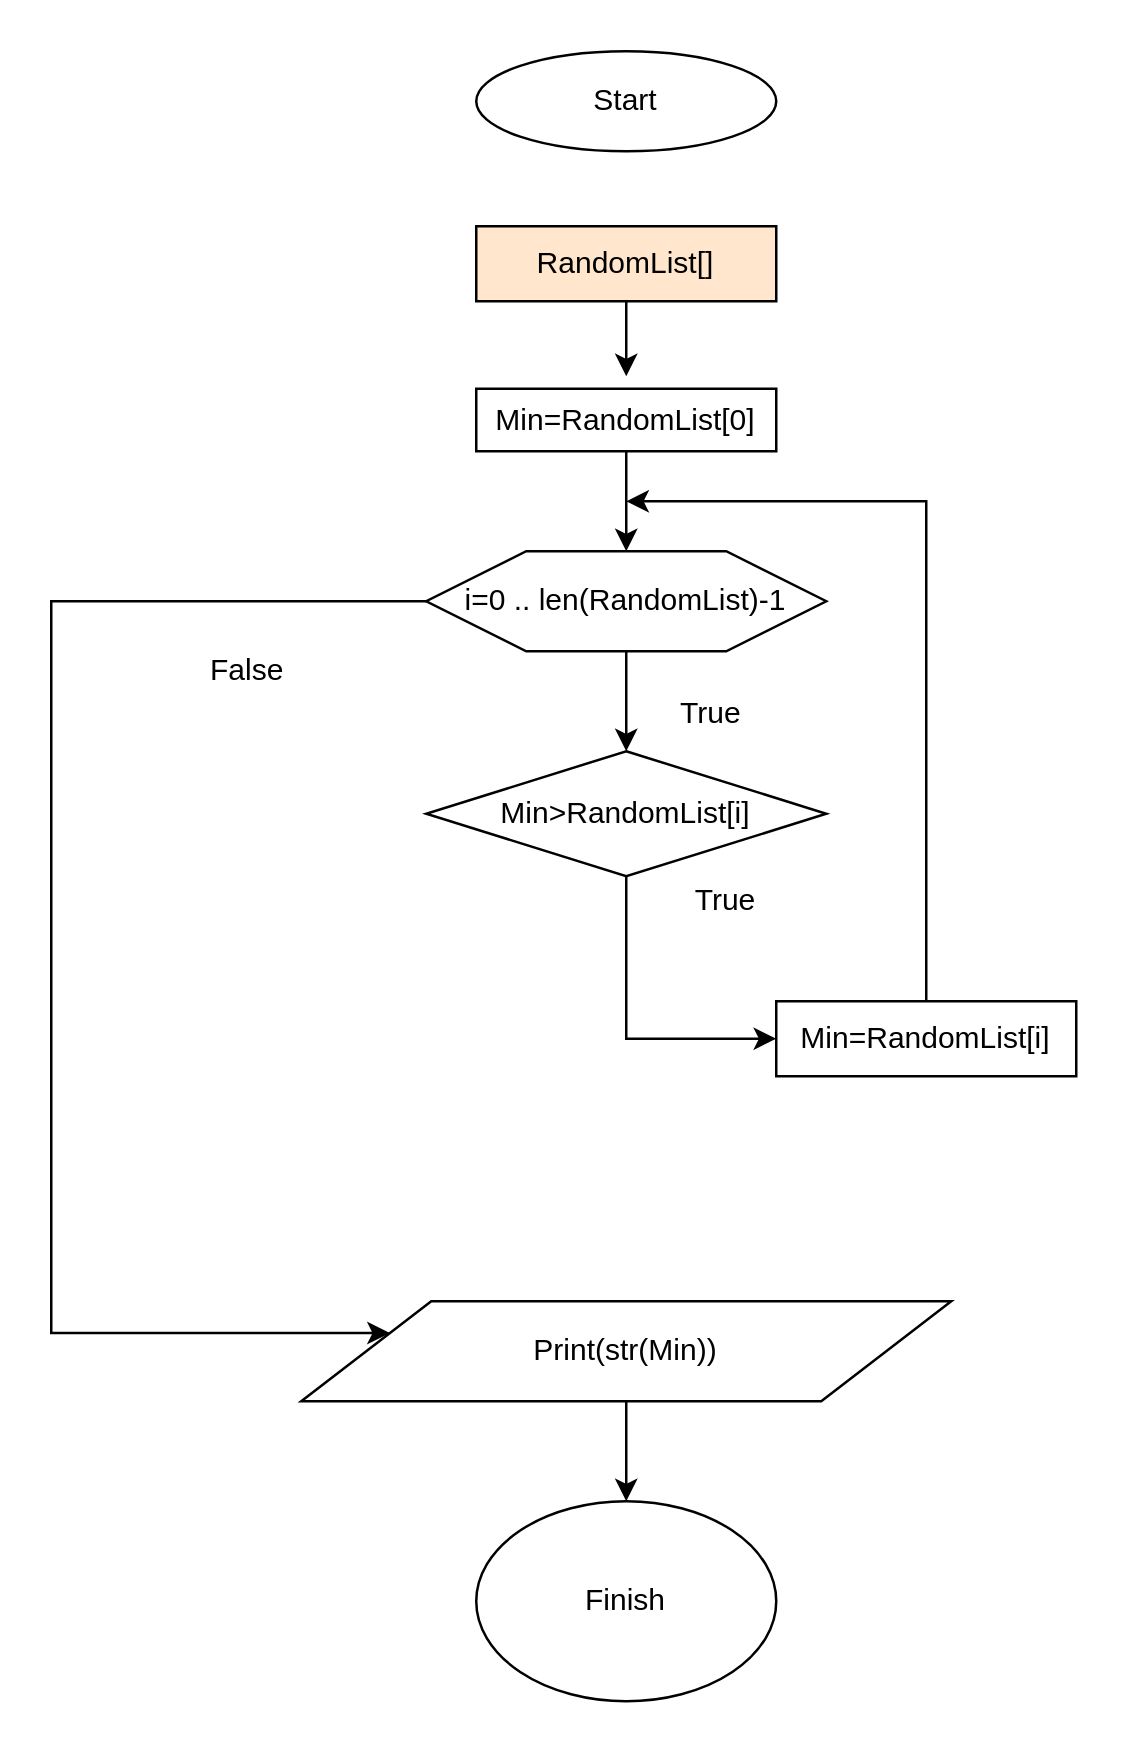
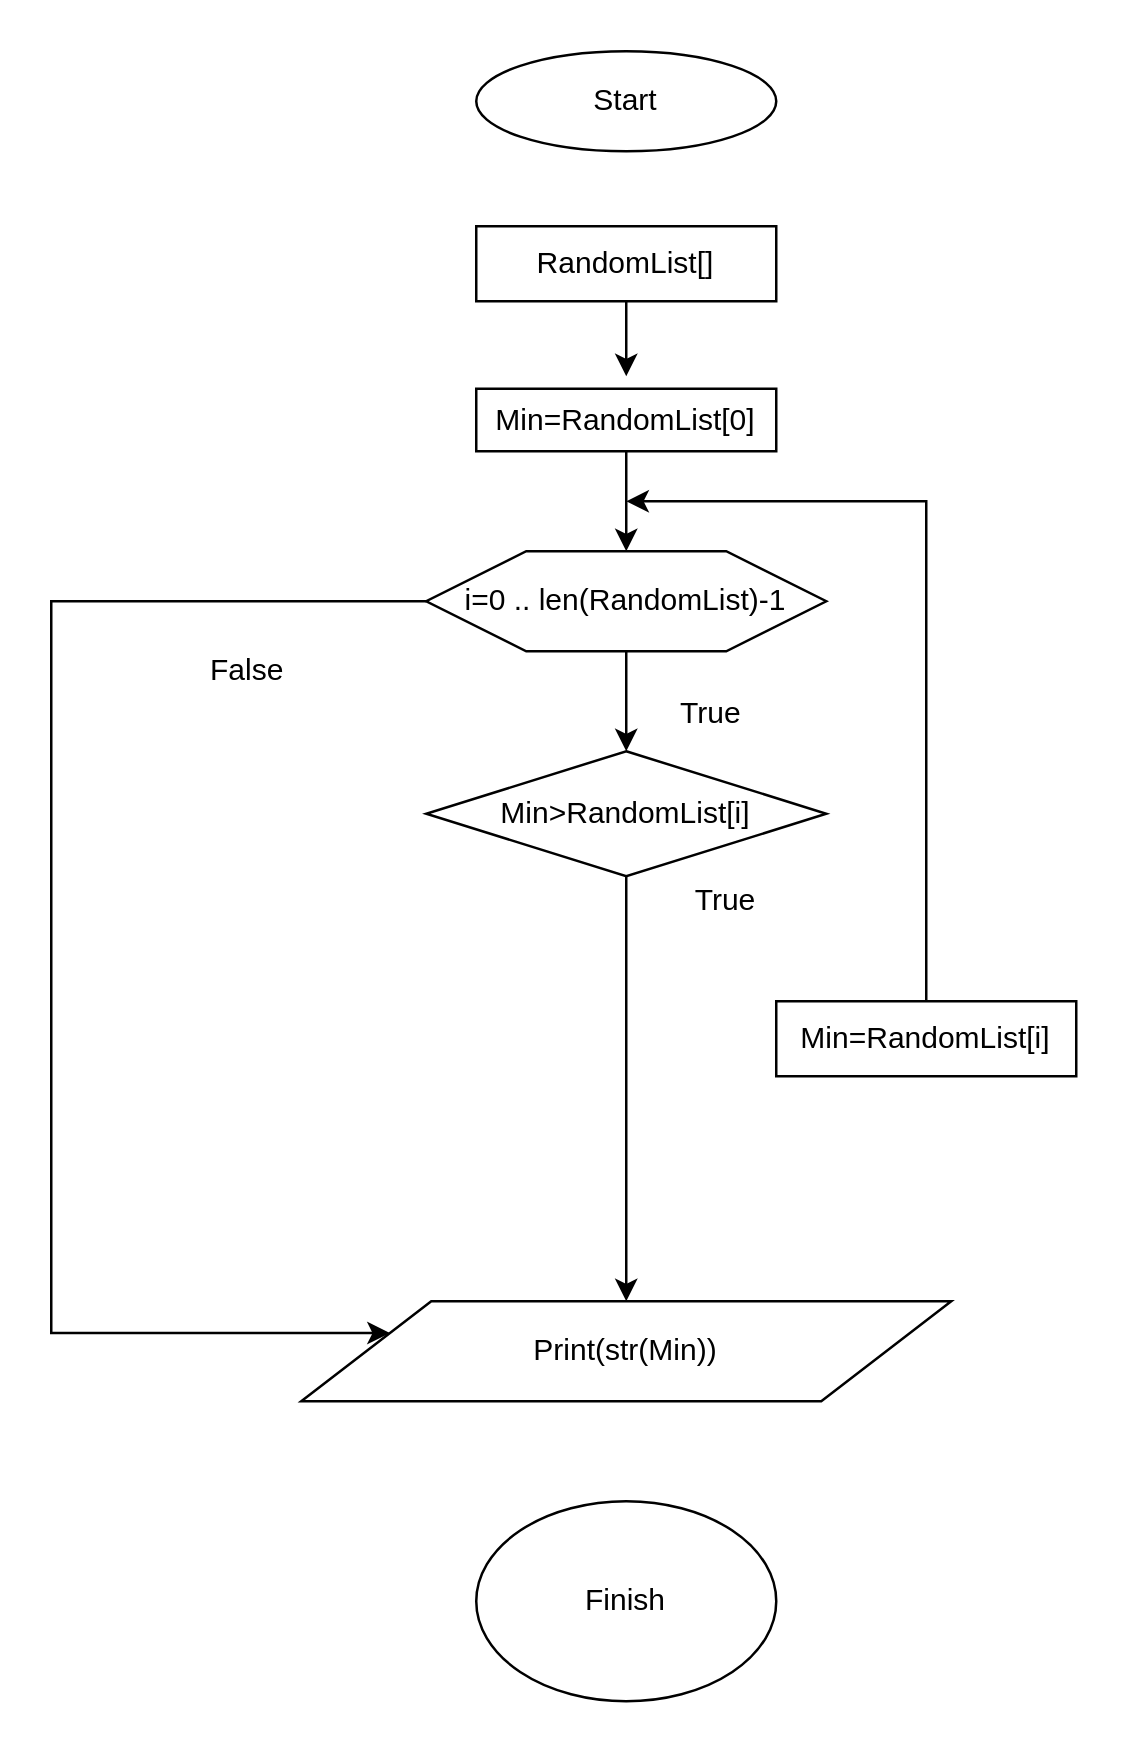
(626, 264) -> (626, 264)
(691, 1039) -> (626, 1160)
(626, 1443) -> none
